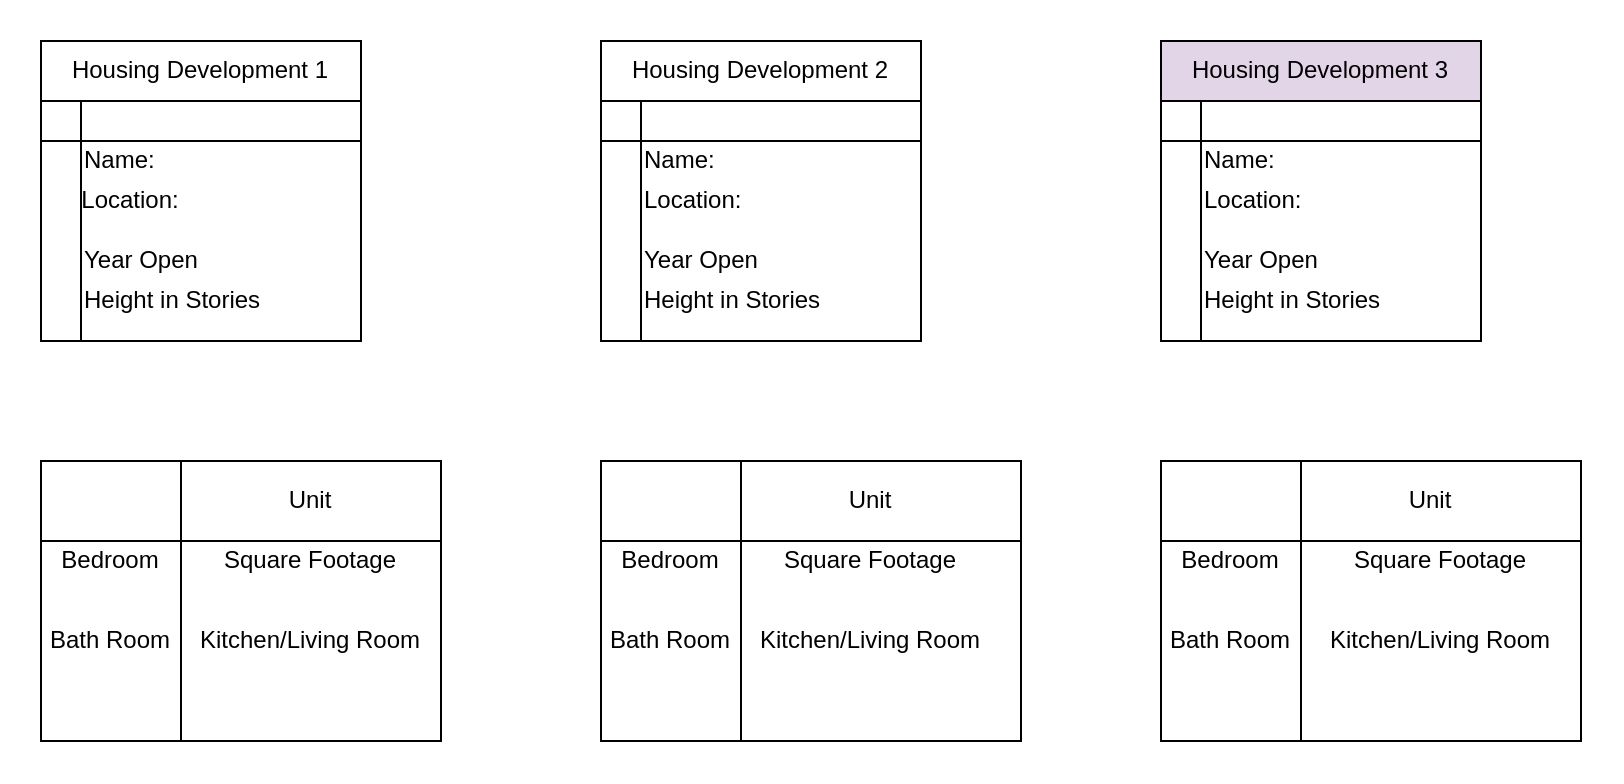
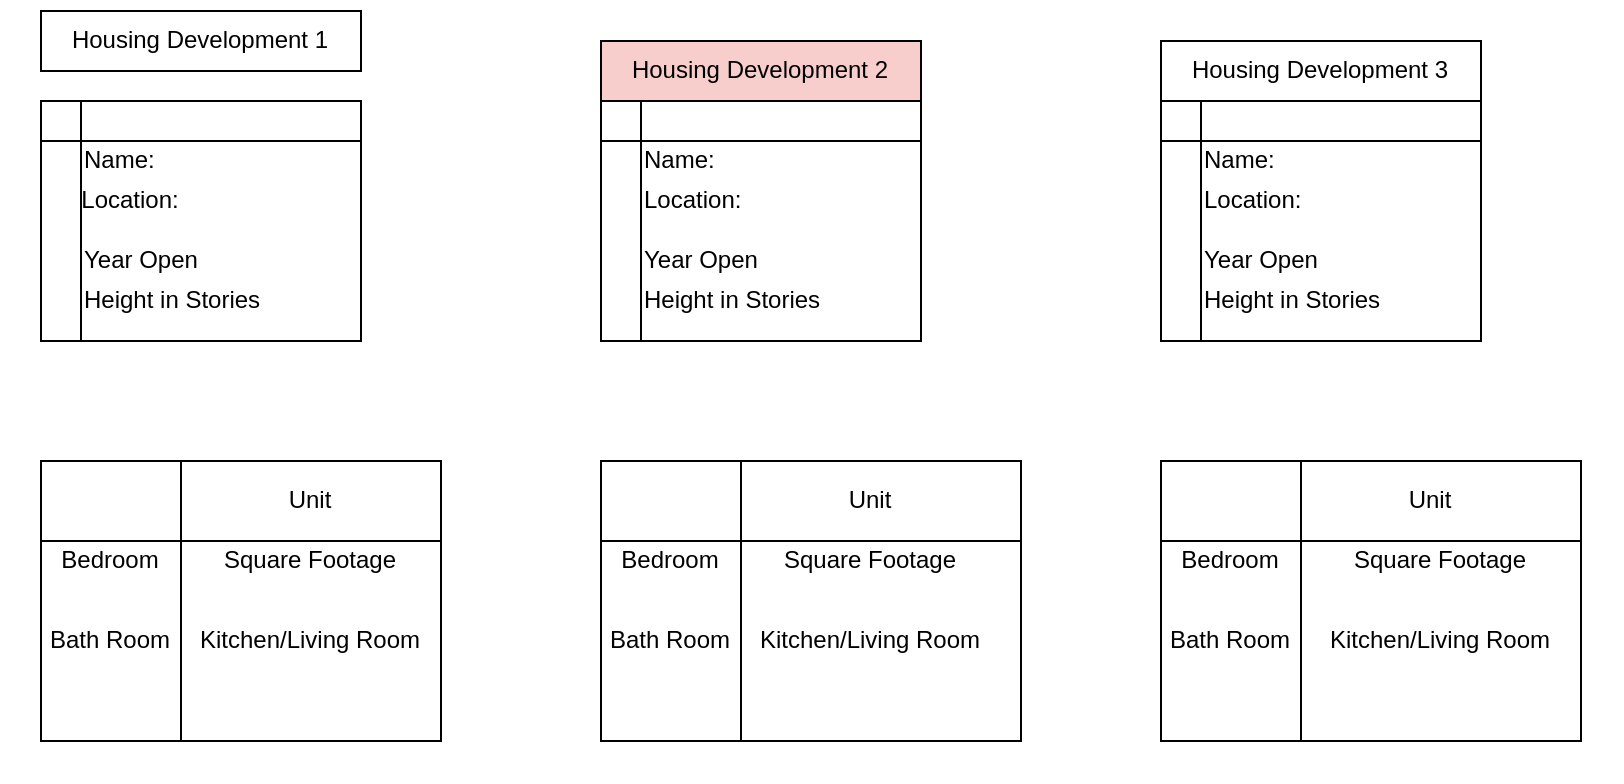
(201, 71) -> (201, 41)
(761, 71) -> (761, 71)
(1321, 71) -> (1321, 71)
